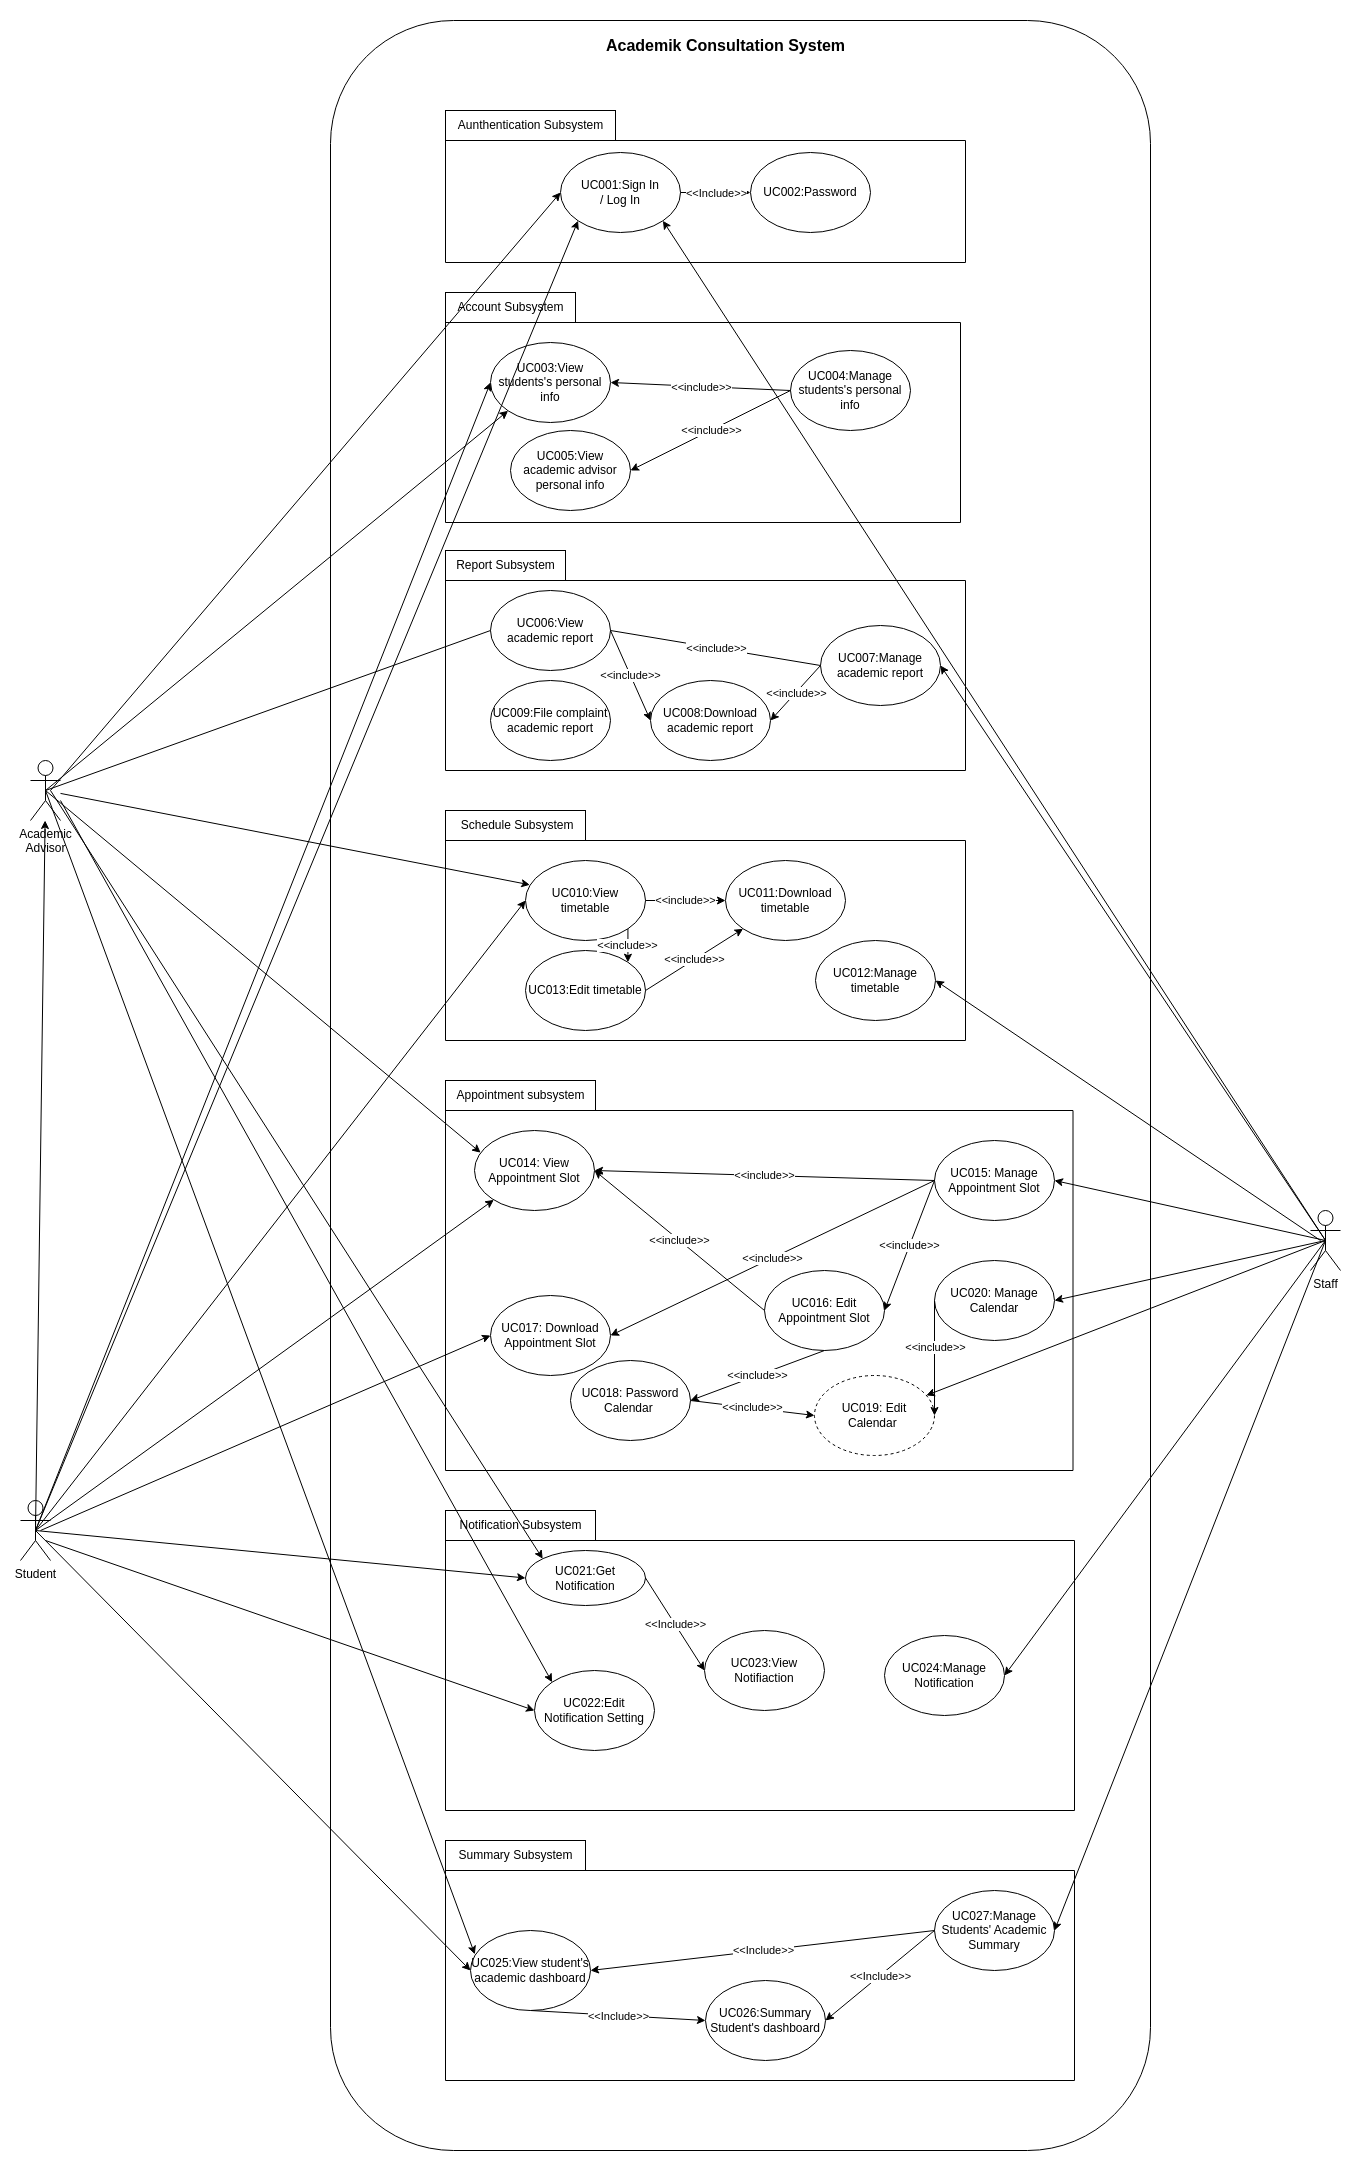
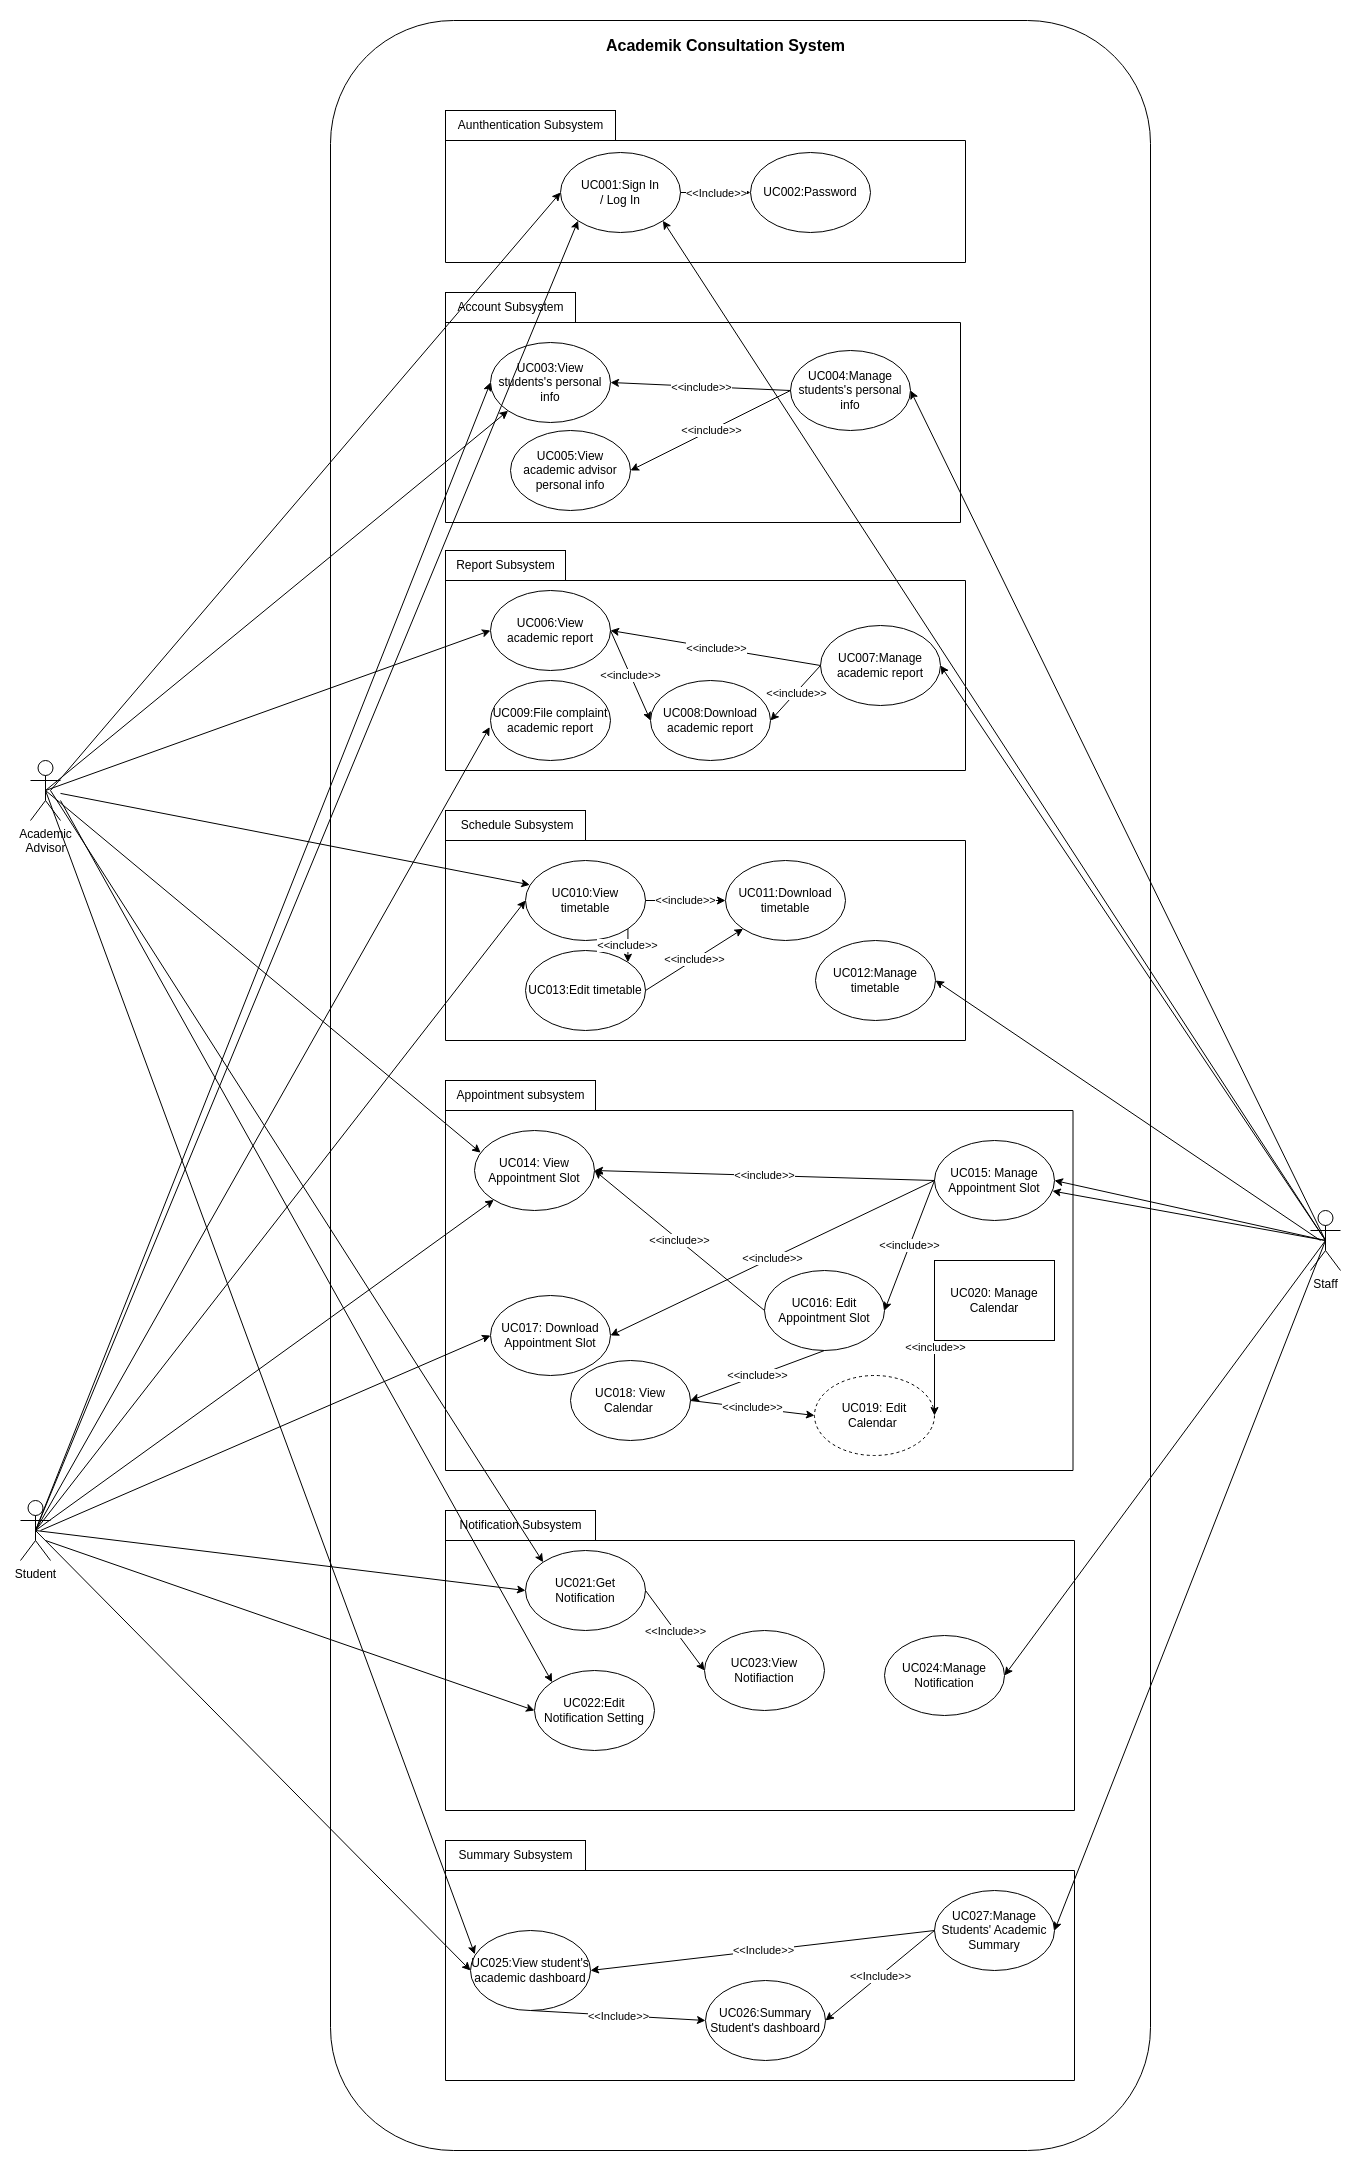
(616, 631) -> (618, 632)
(485, 633) -> (483, 633)
(40, 1171) -> (263, 1128)
(1188, 1271) -> (1187, 1215)
(995, 1301) -> (995, 1301)
(1127, 1318) -> (1142, 864)
(631, 1401) -> (631, 1401)
(586, 1578) -> (586, 1591)
